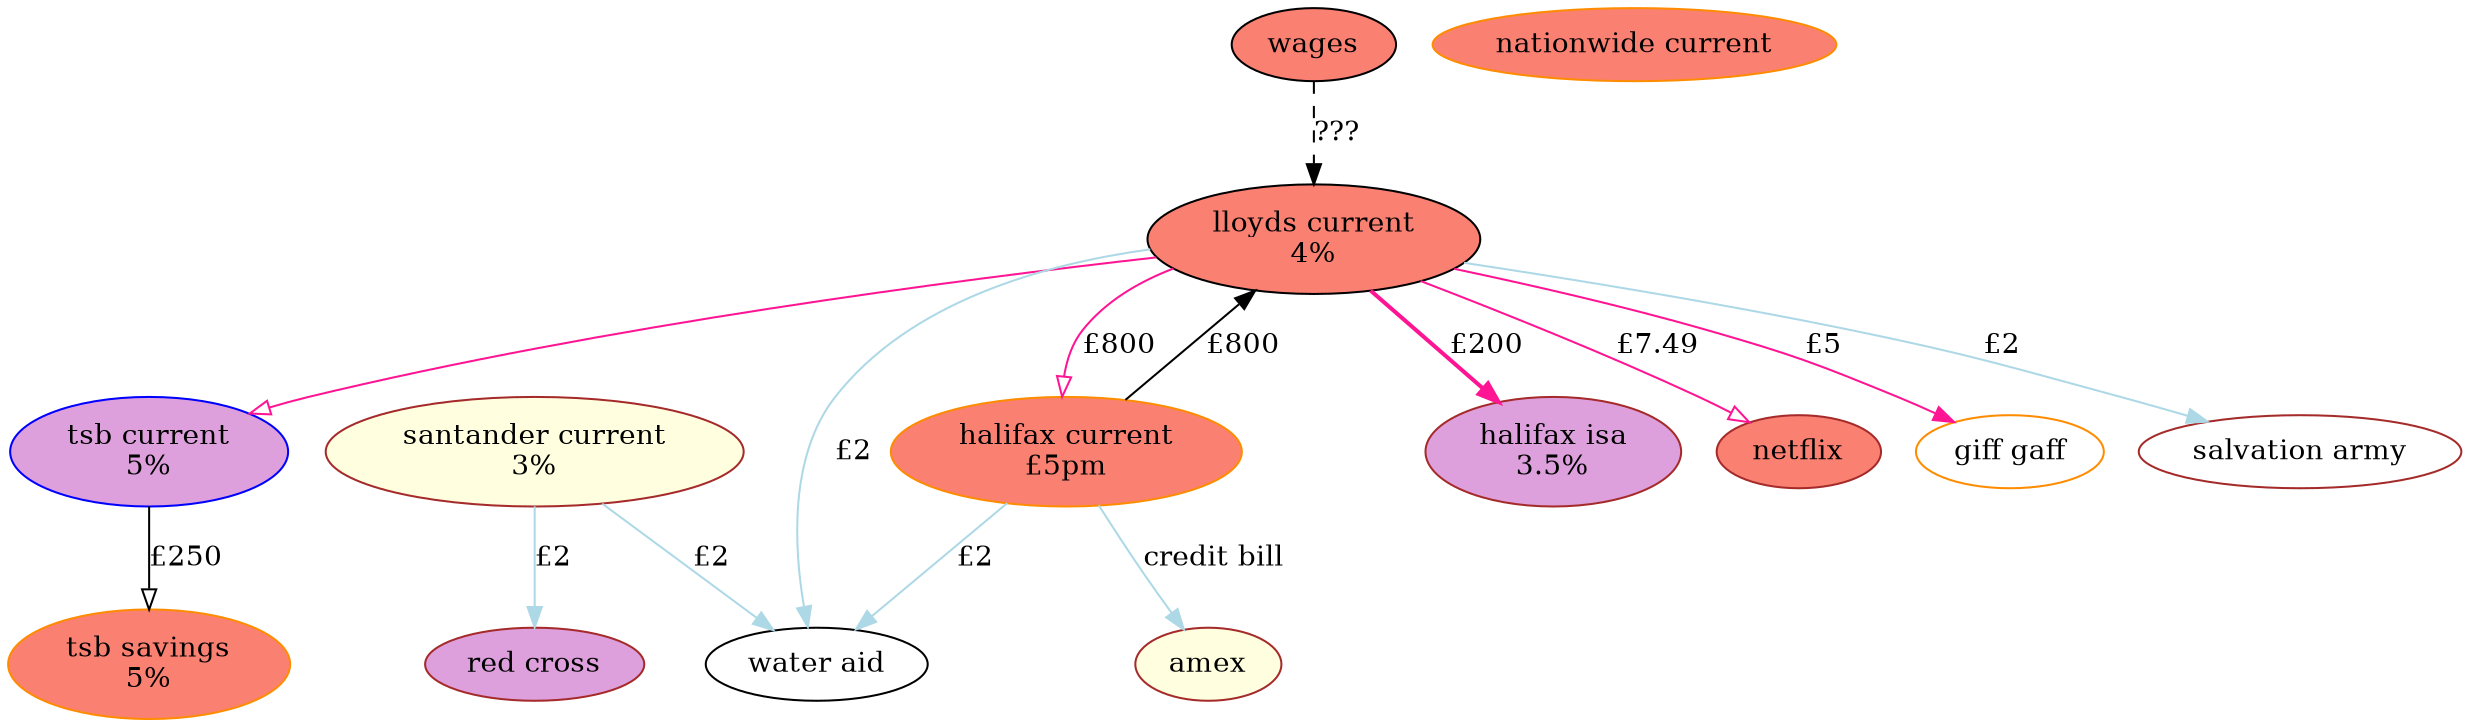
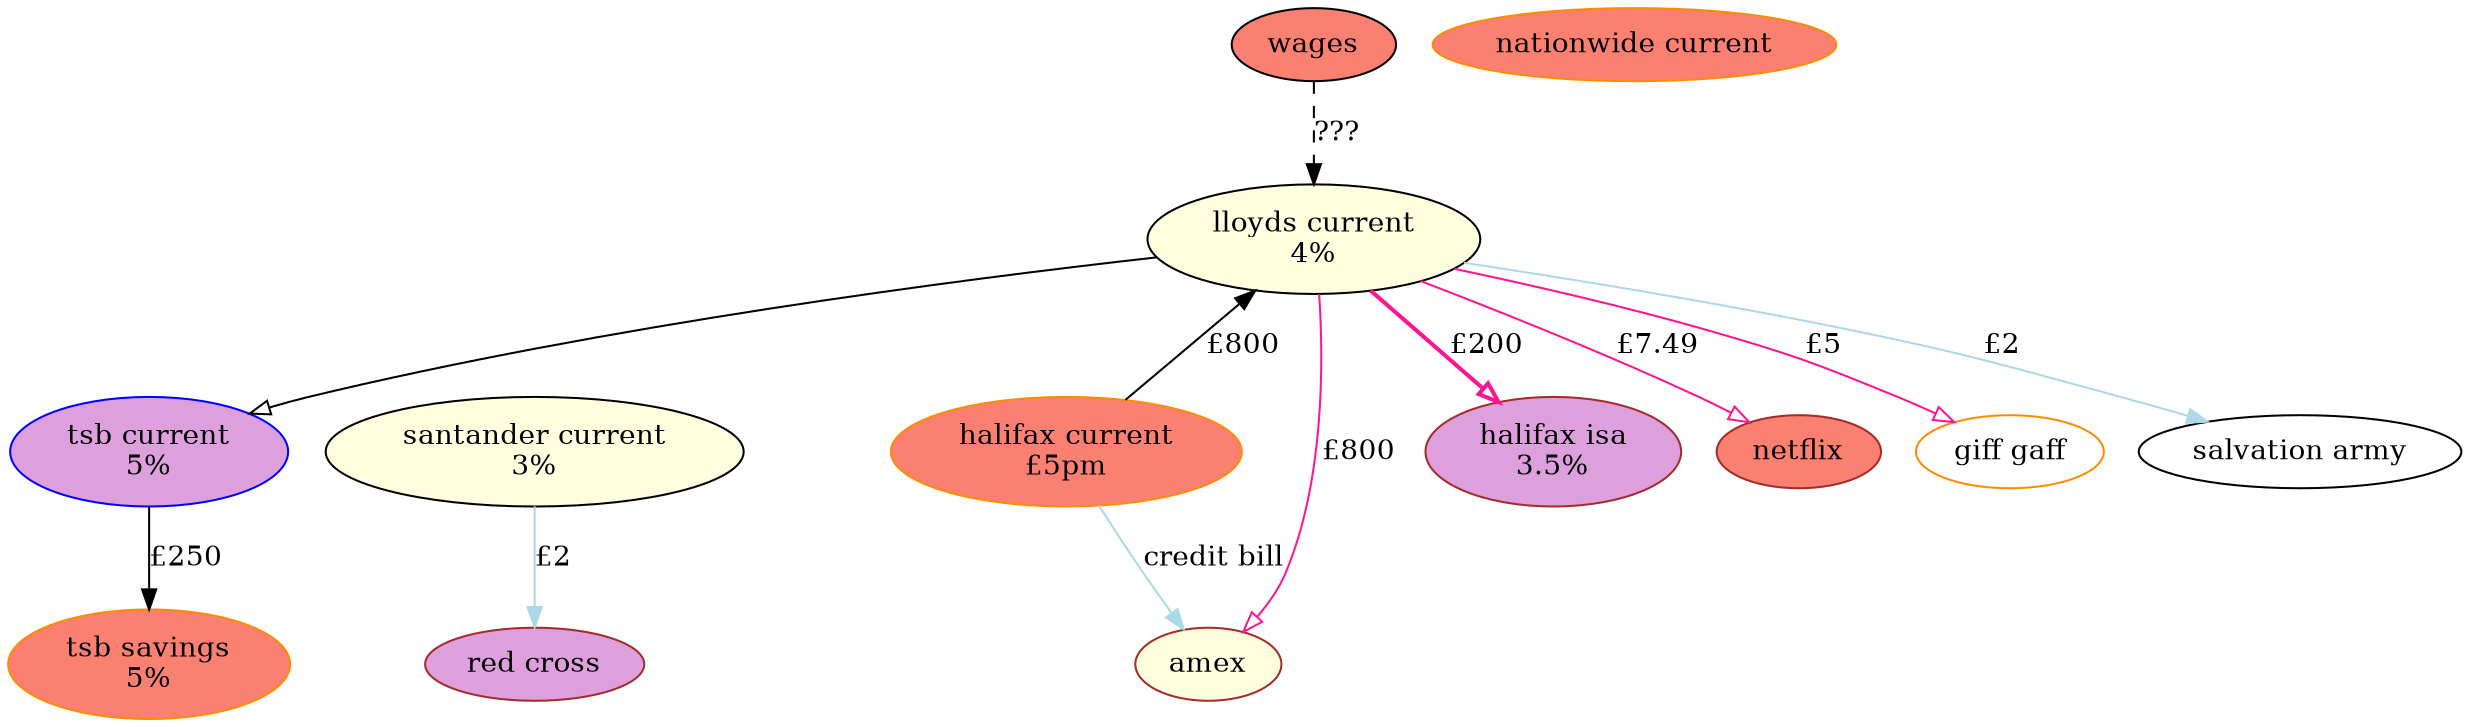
(1314, 239) -> (1314, 239)
(1104, 309) -> (1315, 461)
(710, 318) -> (710, 318)
(1699, 328) -> (1699, 328)
(1427, 339) -> (1427, 339)
(535, 452) -> (535, 452)
(2300, 452) -> (2300, 452)
(149, 548) -> (149, 548)
(817, 664) -> none
